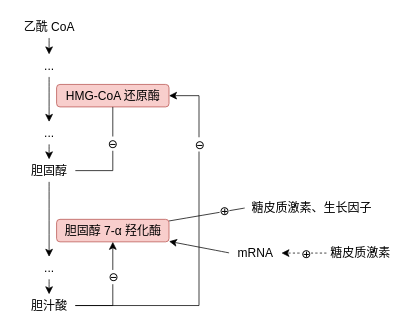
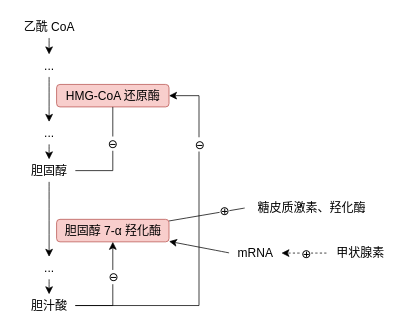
(312, 208) -> (312, 208)
(361, 253) -> (361, 253)
